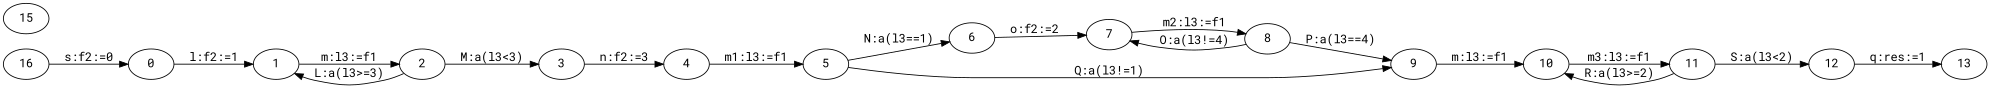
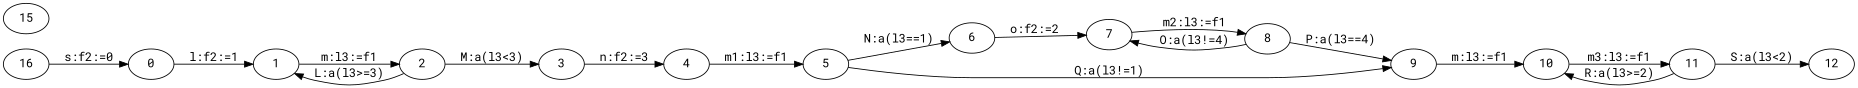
(1964, 64) -> none
